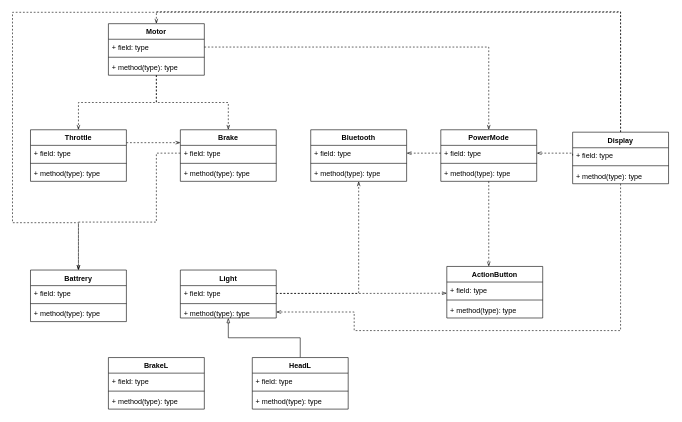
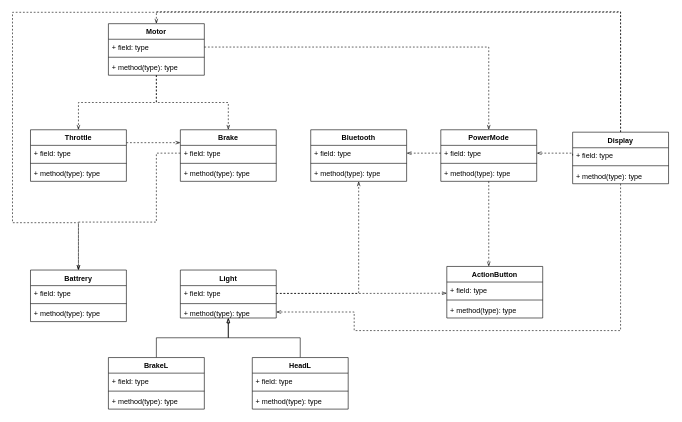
none -> (181, 338)
